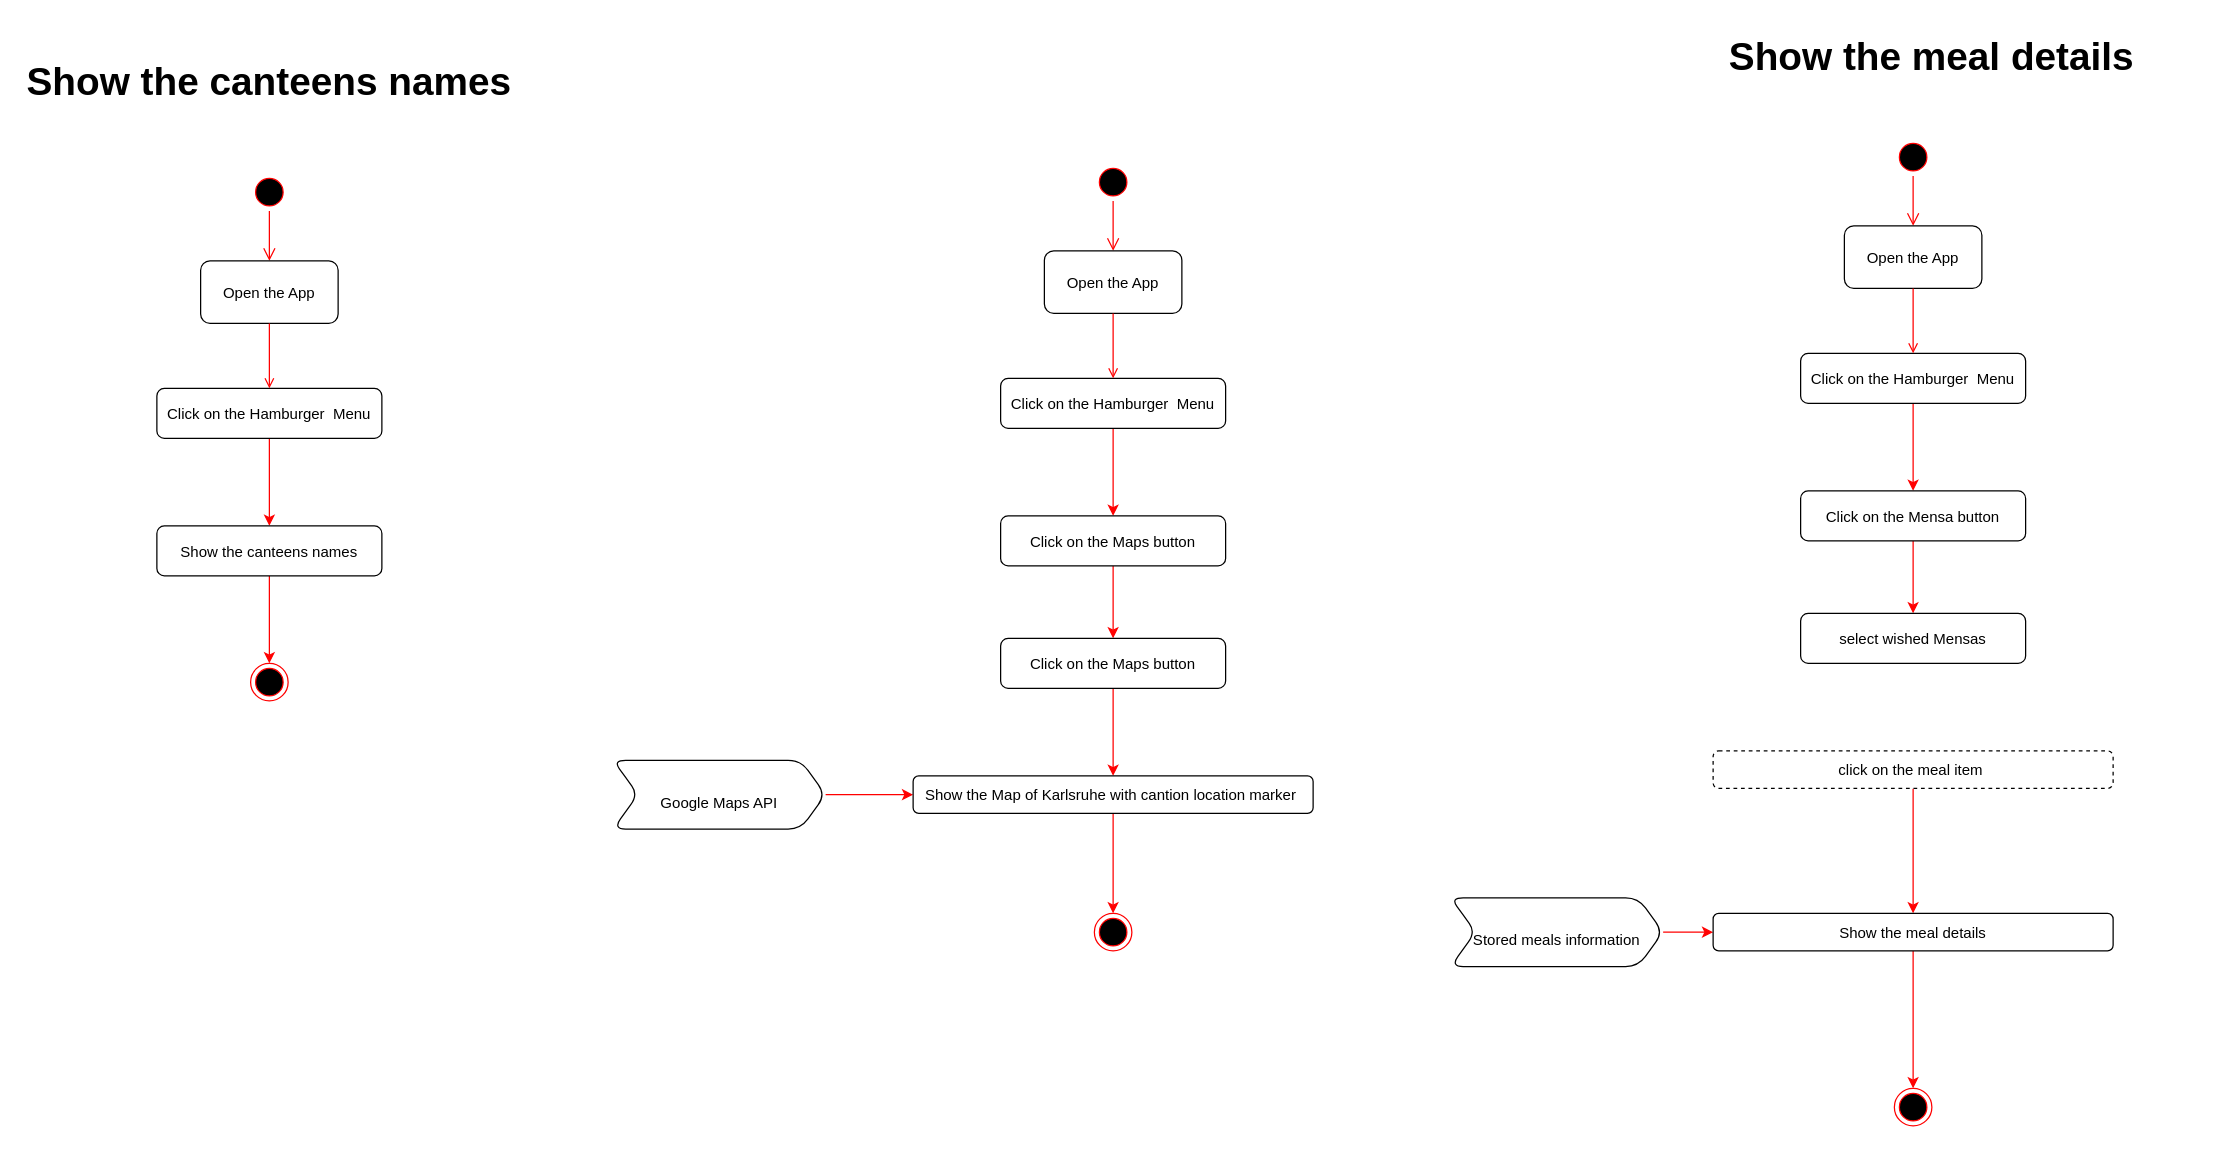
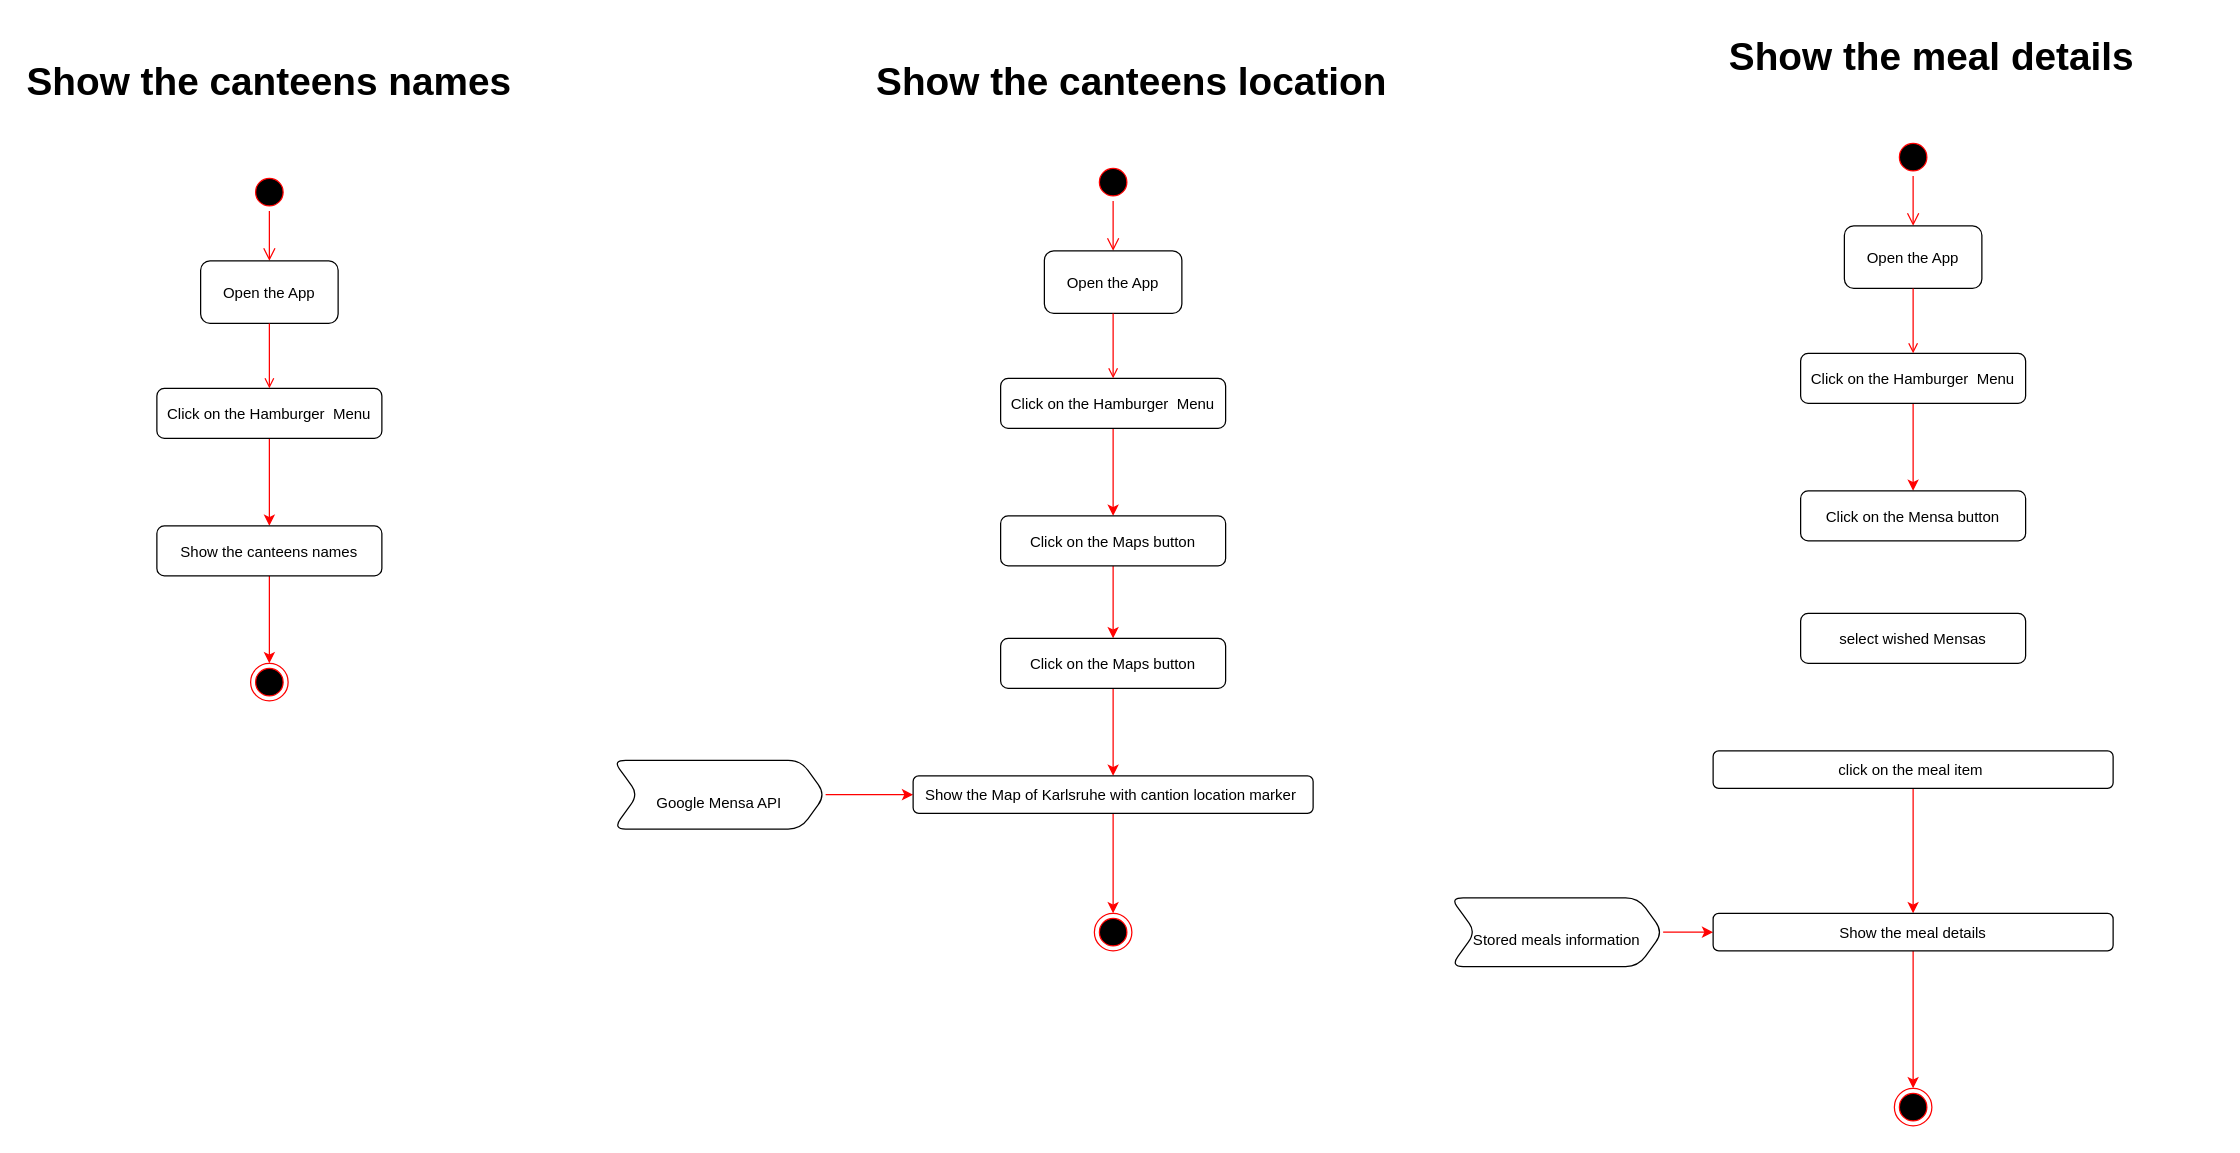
none -> (1132, 82)
(1913, 573) -> none
(1913, 769) -> (1913, 769)
(719, 794) -> (719, 794)
